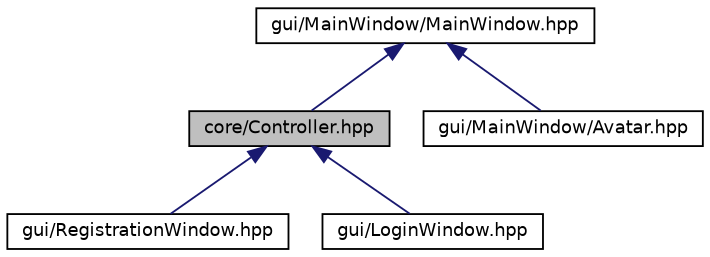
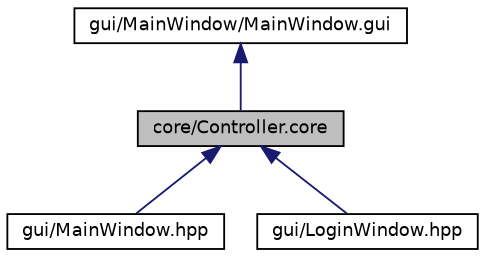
(425, 26) -> (241, 26)
(289, 129) -> (241, 129)
(563, 129) -> none
(148, 232) -> (116, 232)
